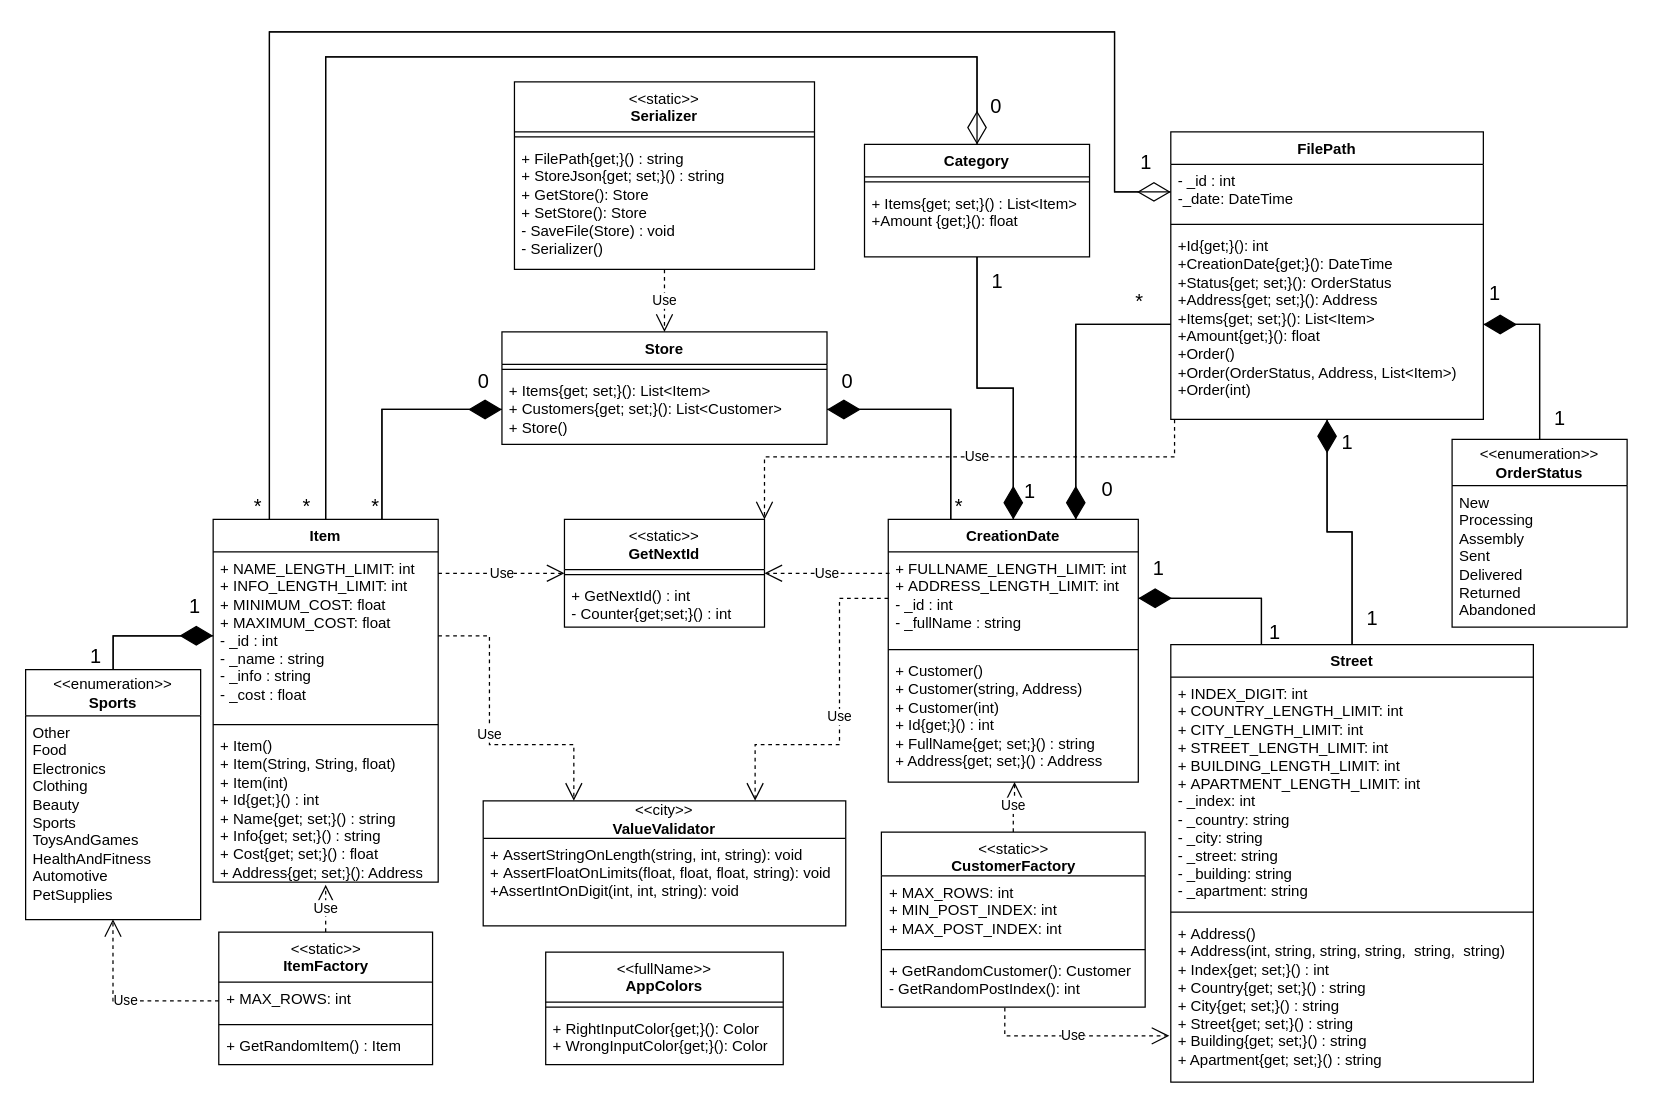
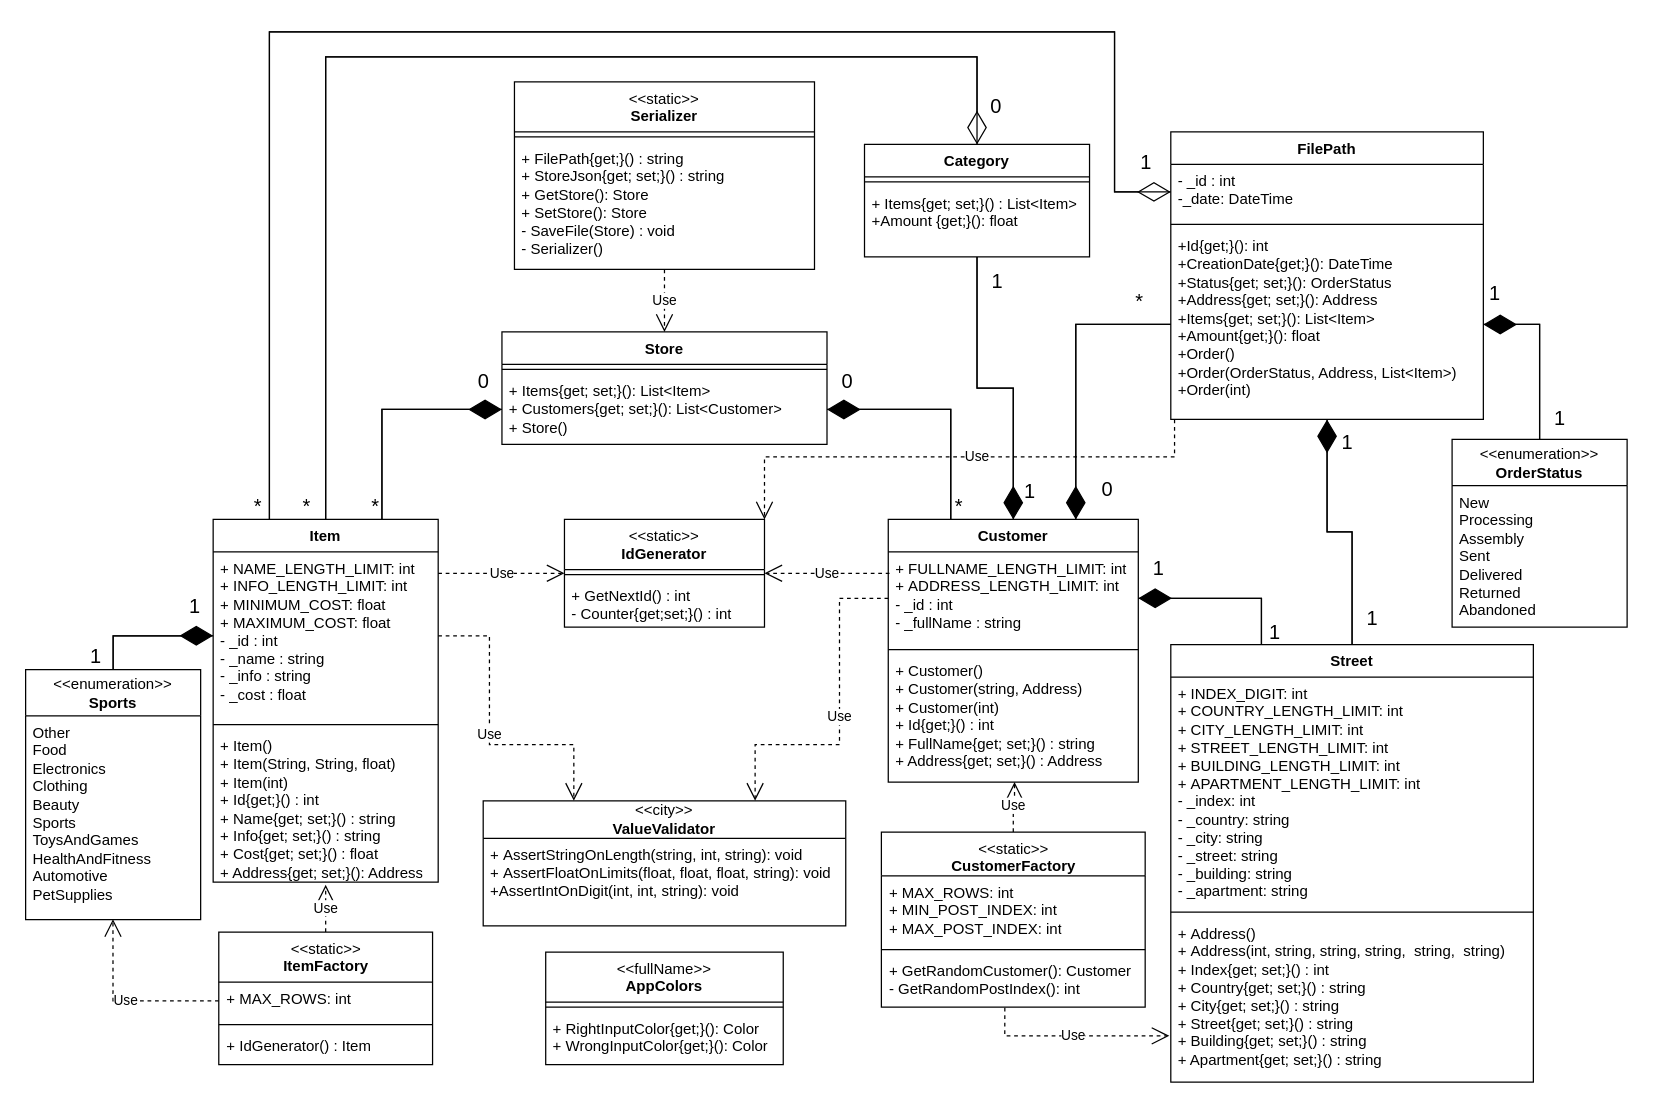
(1013, 537) -> (1013, 537)
(664, 546) -> (664, 546)
(322, 1047) -> (313, 1047)
